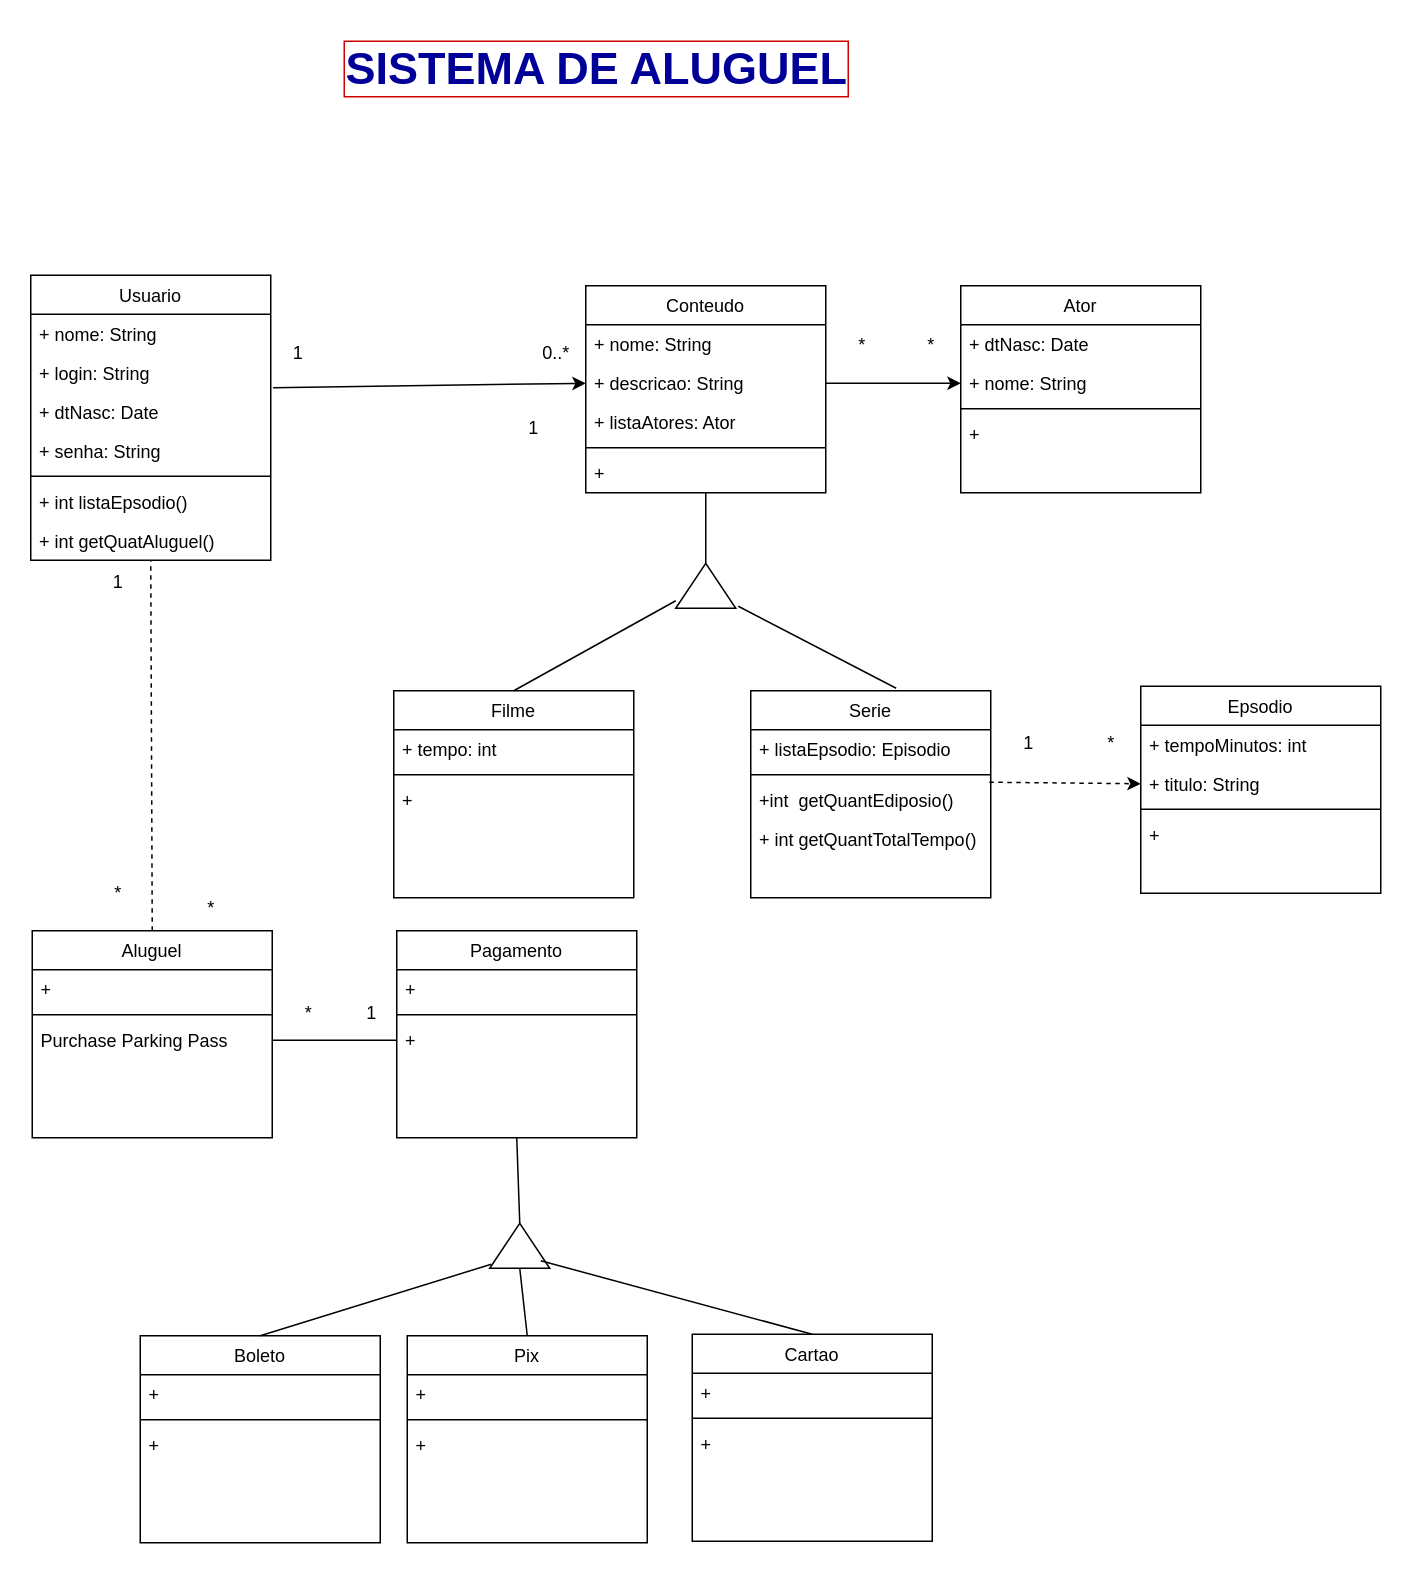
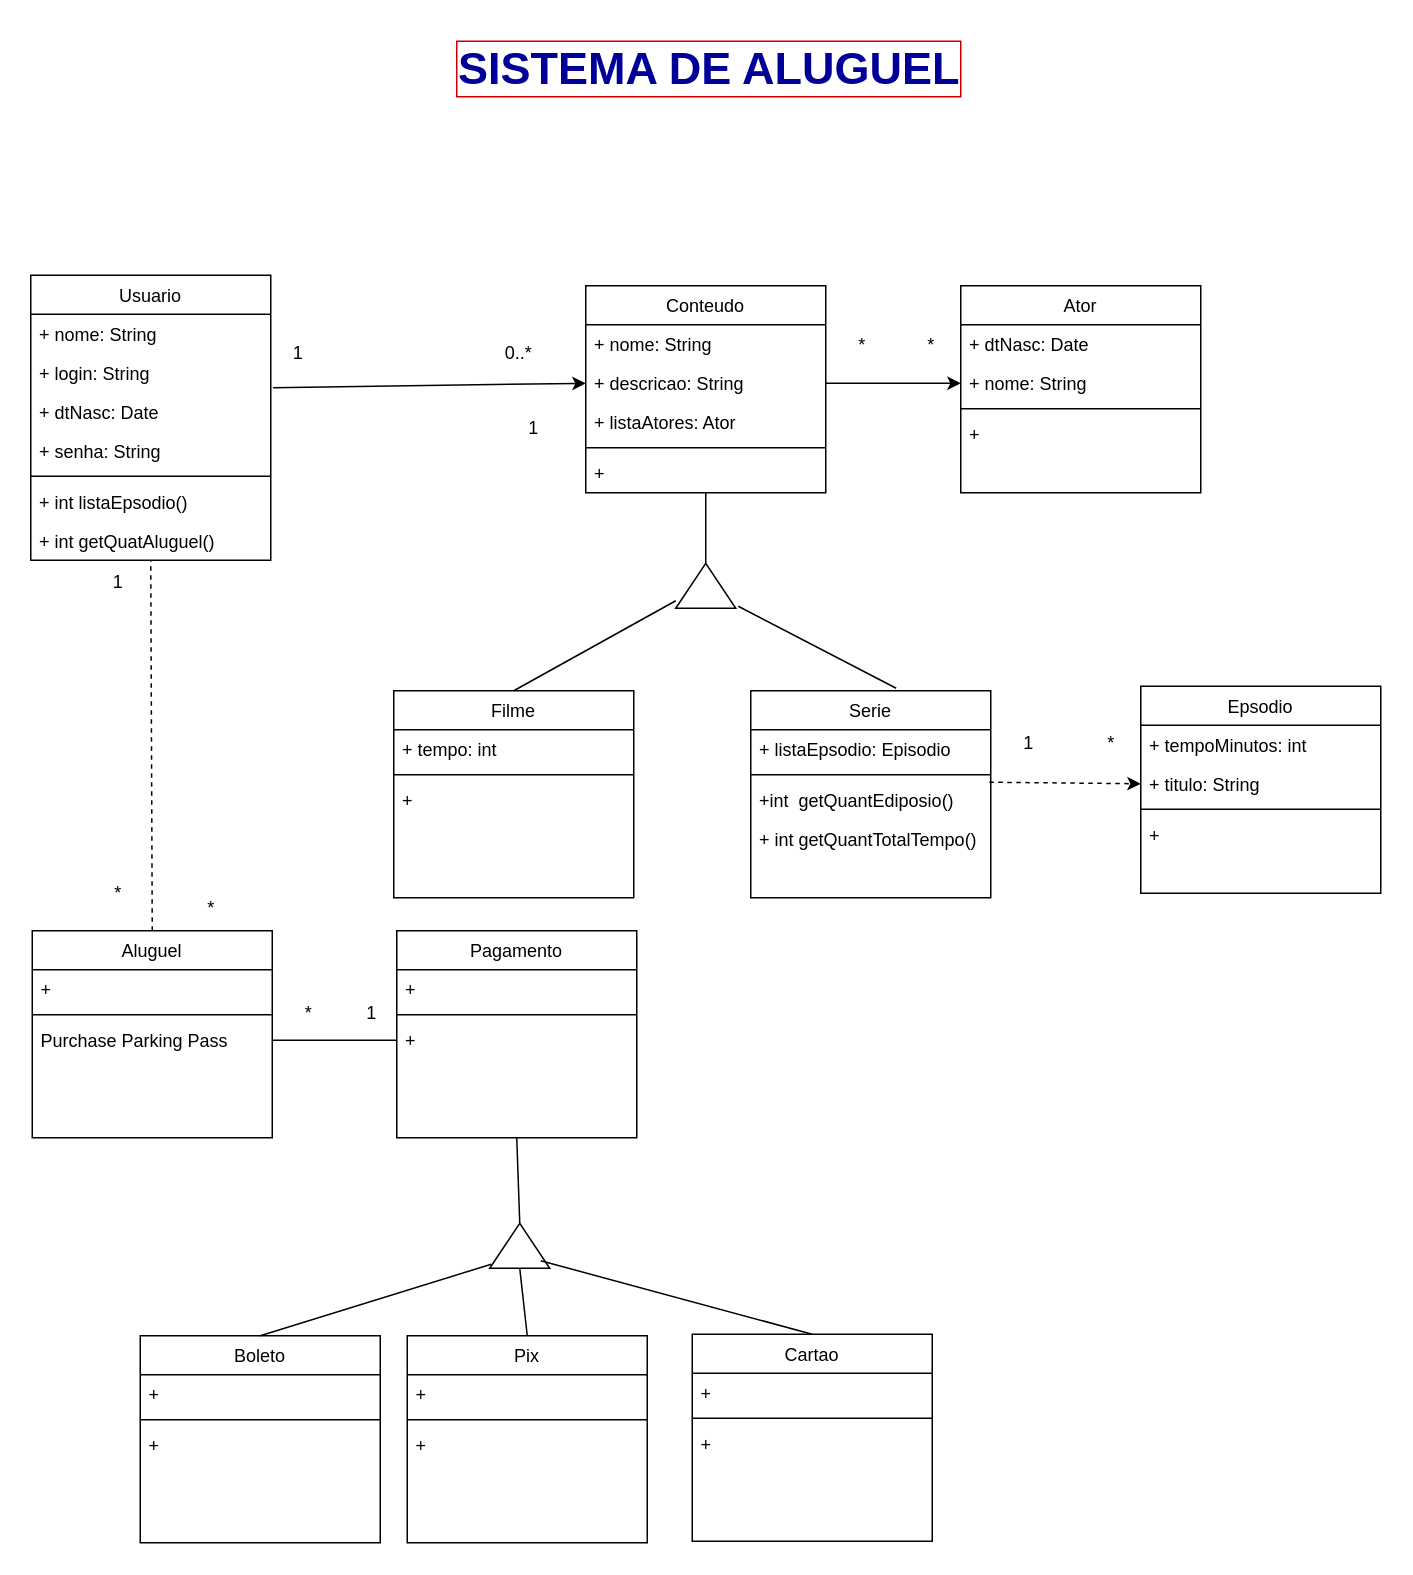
(596, 68) -> (709, 68)
(556, 353) -> (518, 353)
